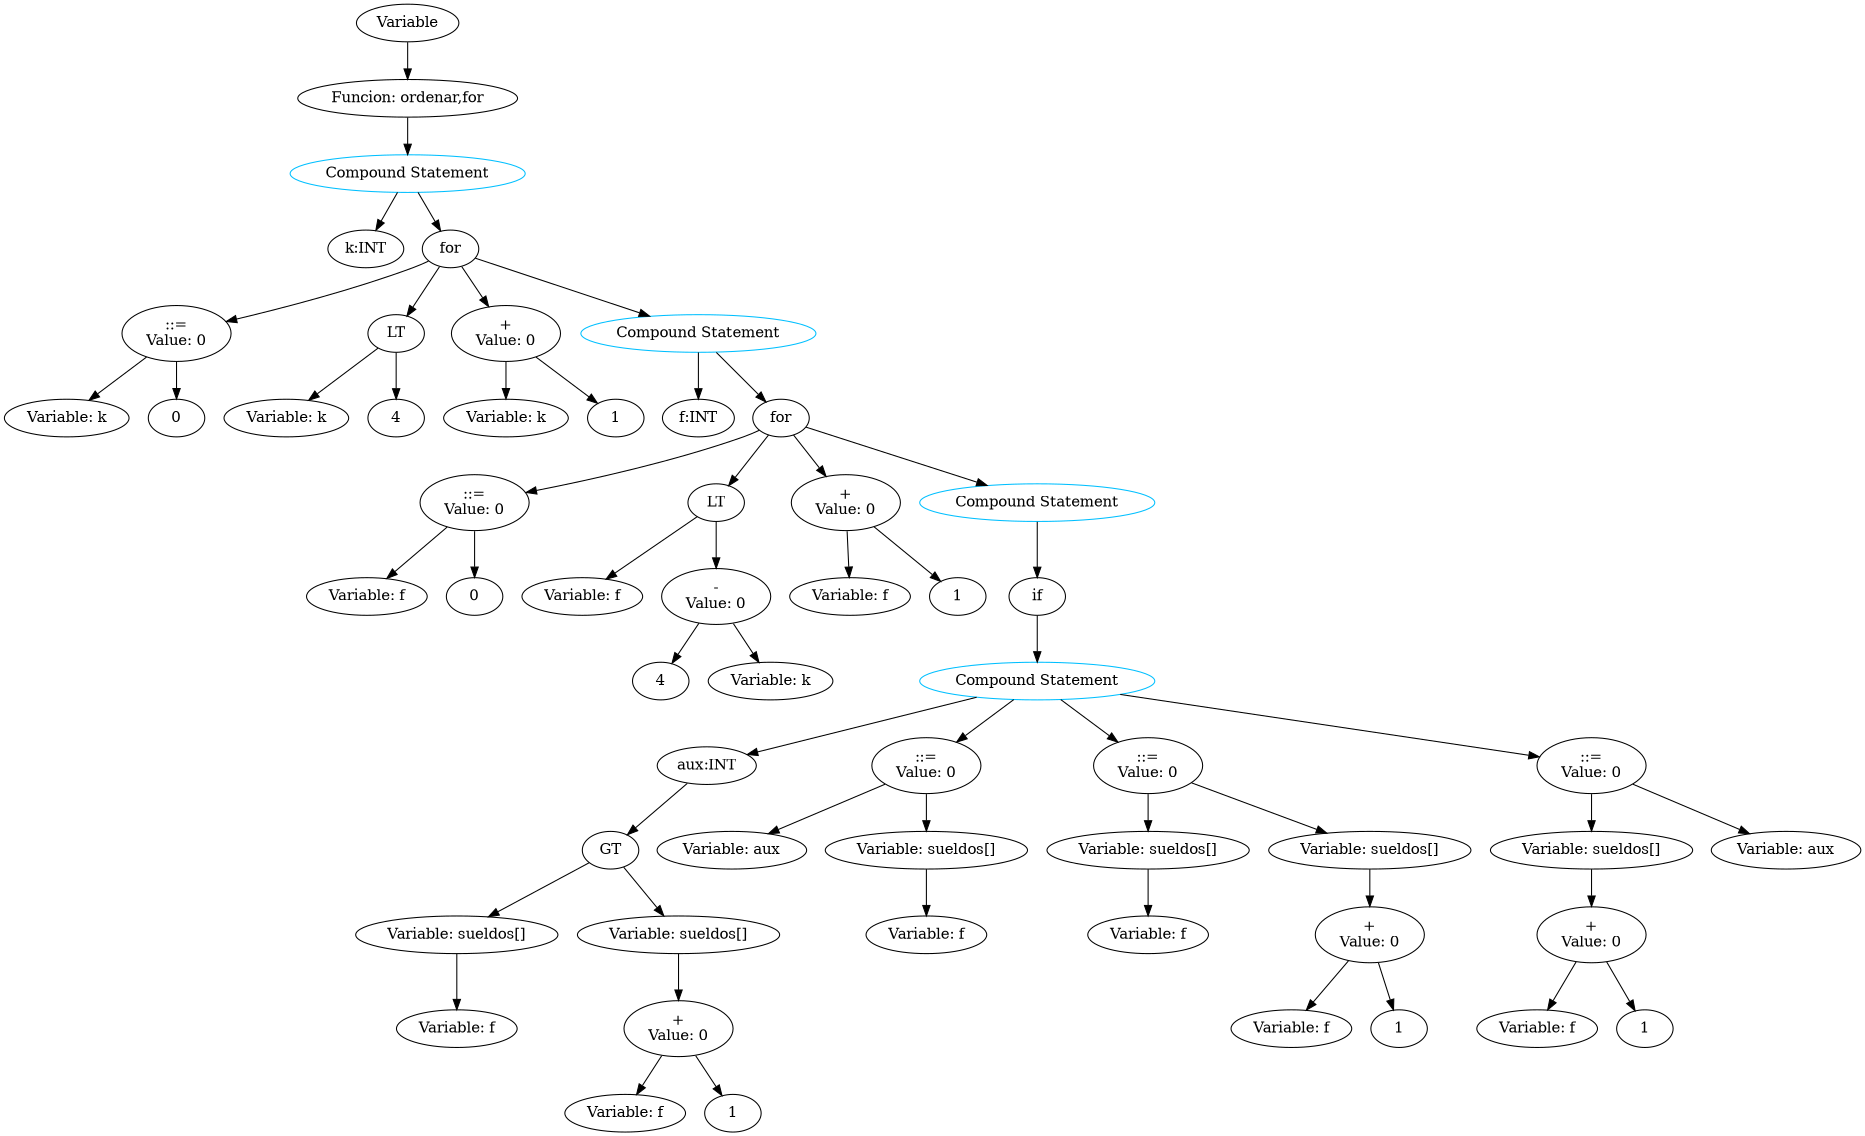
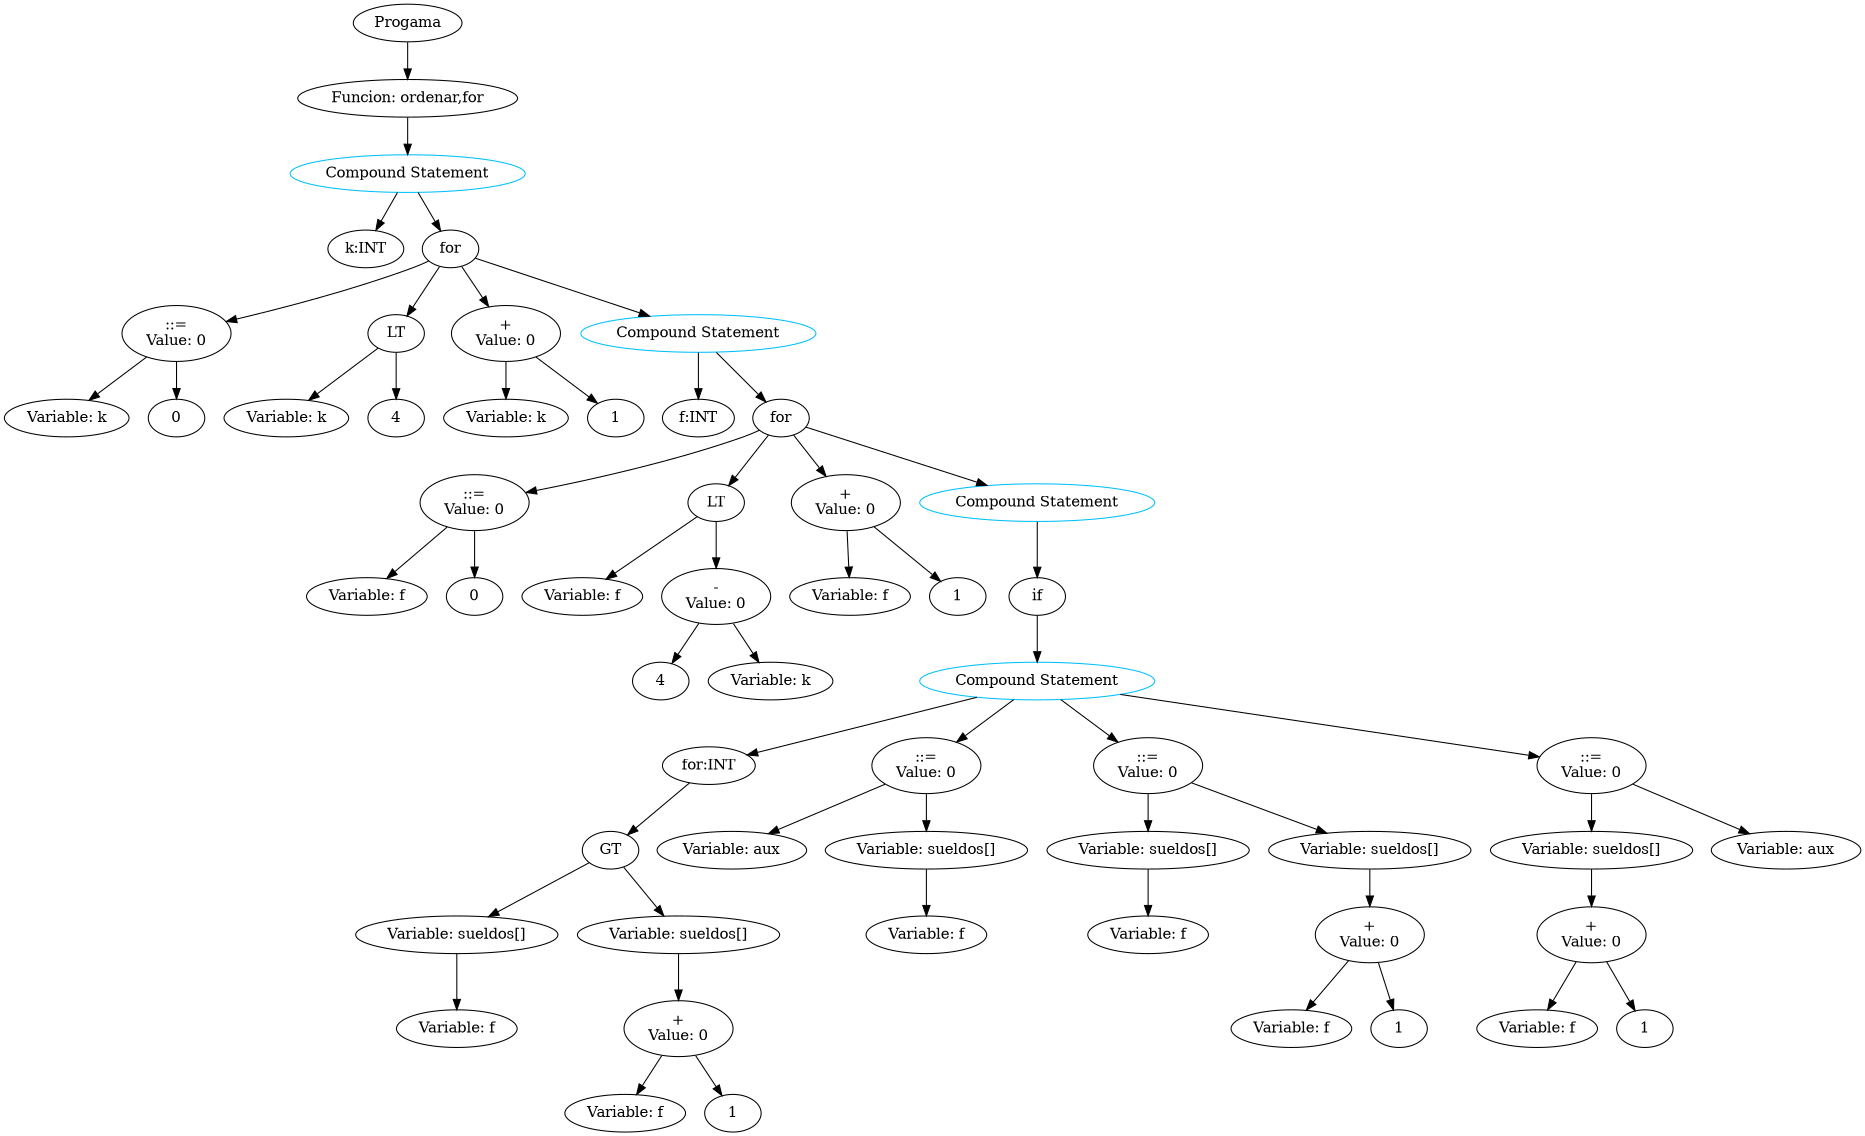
(408, 23) -> (408, 23)
(707, 766) -> (709, 766)
